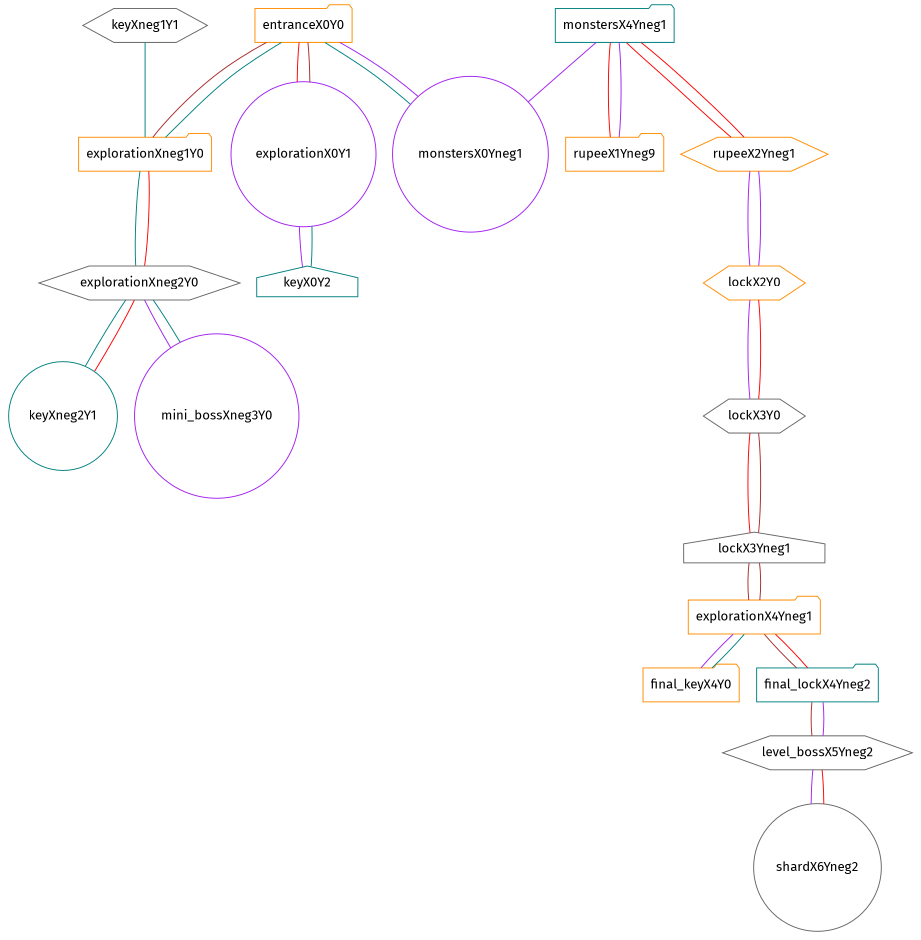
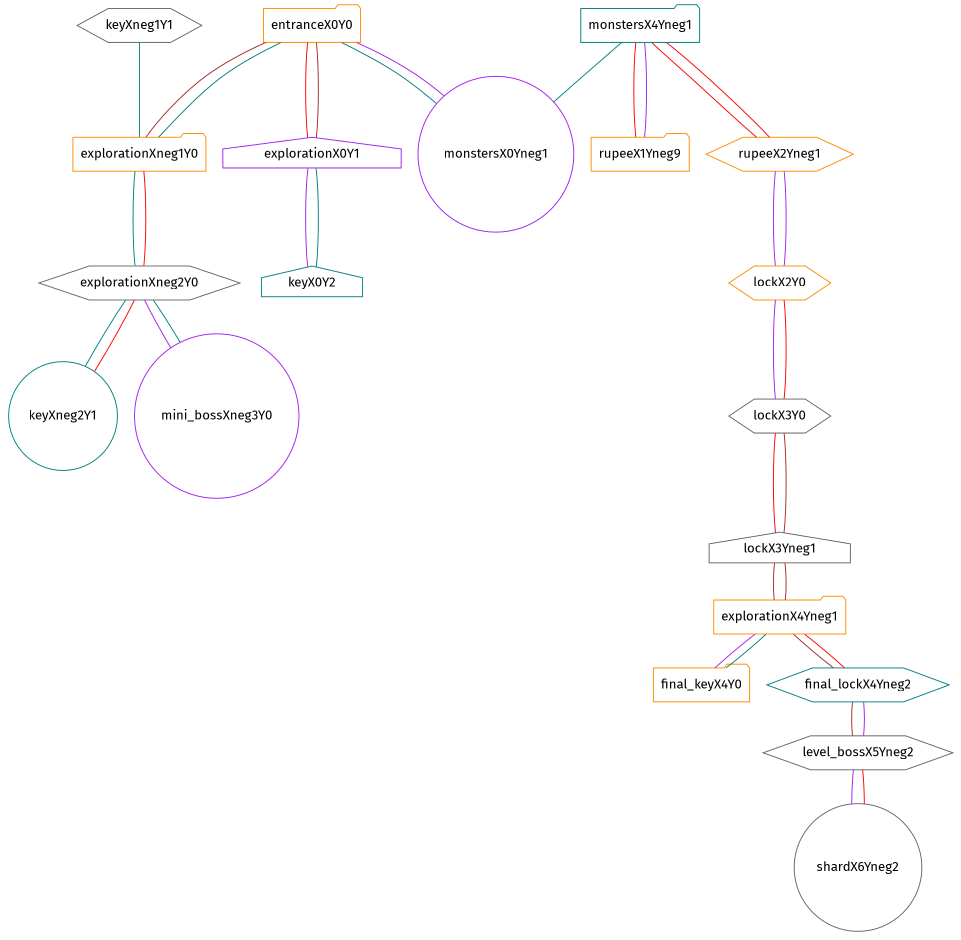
(562, 72) -> (588, 72)
(304, 154) -> (312, 154)
(817, 685) -> (858, 685)
